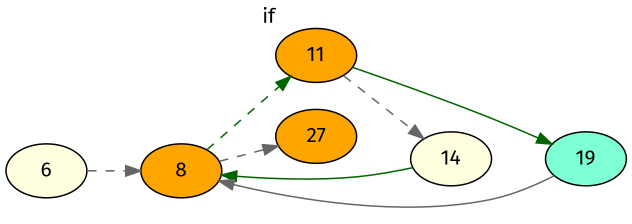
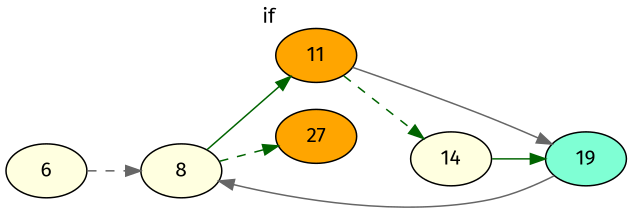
(446, 101) -> (446, 101)
(378, 102) -> (378, 102)
(243, 118) -> (243, 118)
(241, 156) -> (241, 156)
(181, 171) -> (181, 171)
(325, 179) -> (511, 159)
